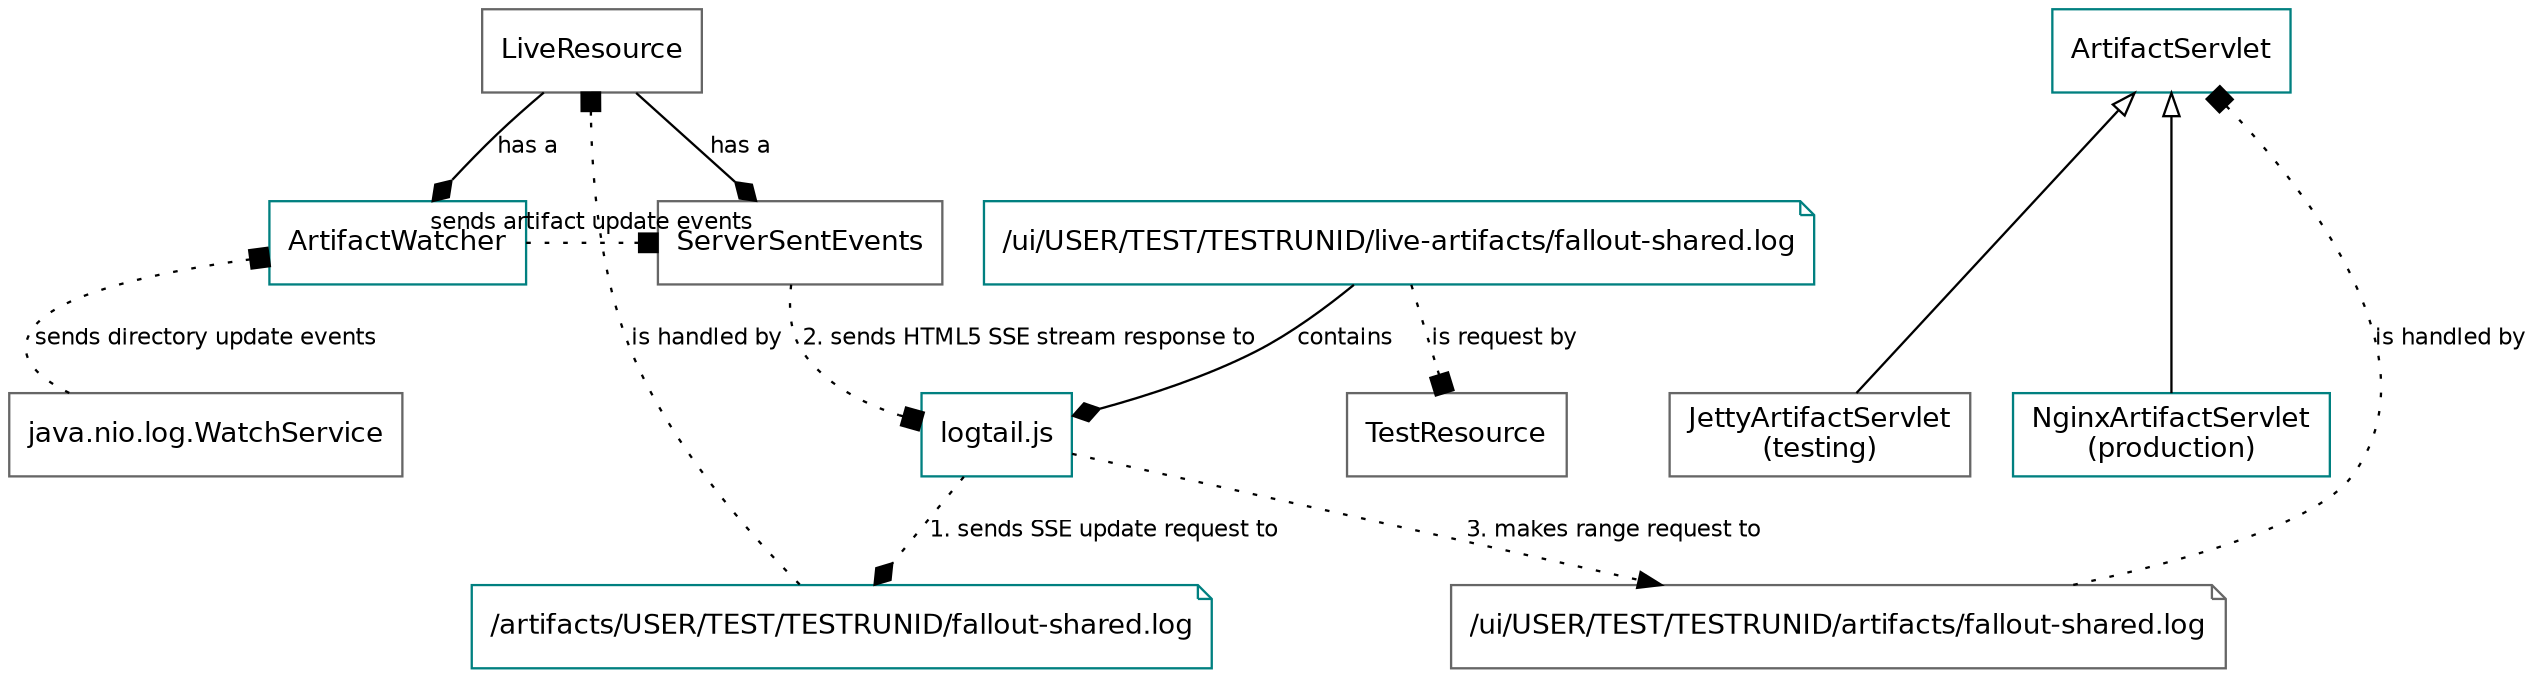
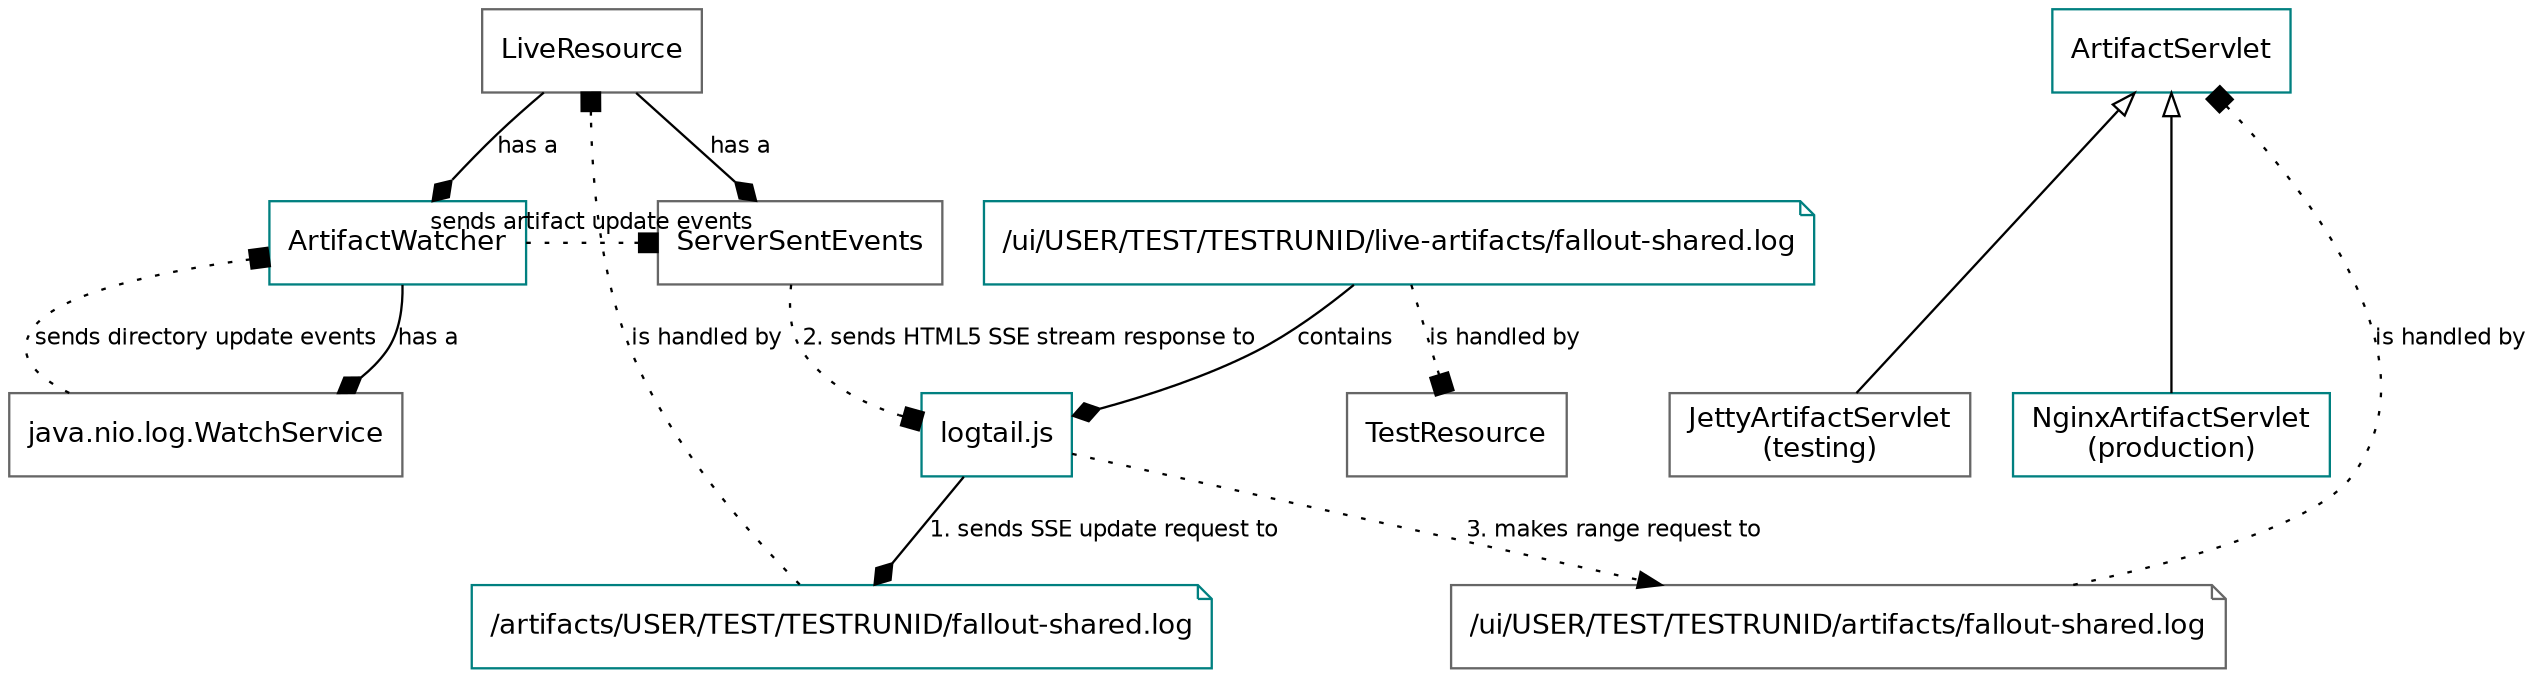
none -> (394, 337)
(1505, 339) -> (1505, 339)
(928, 520) -> (928, 520)
